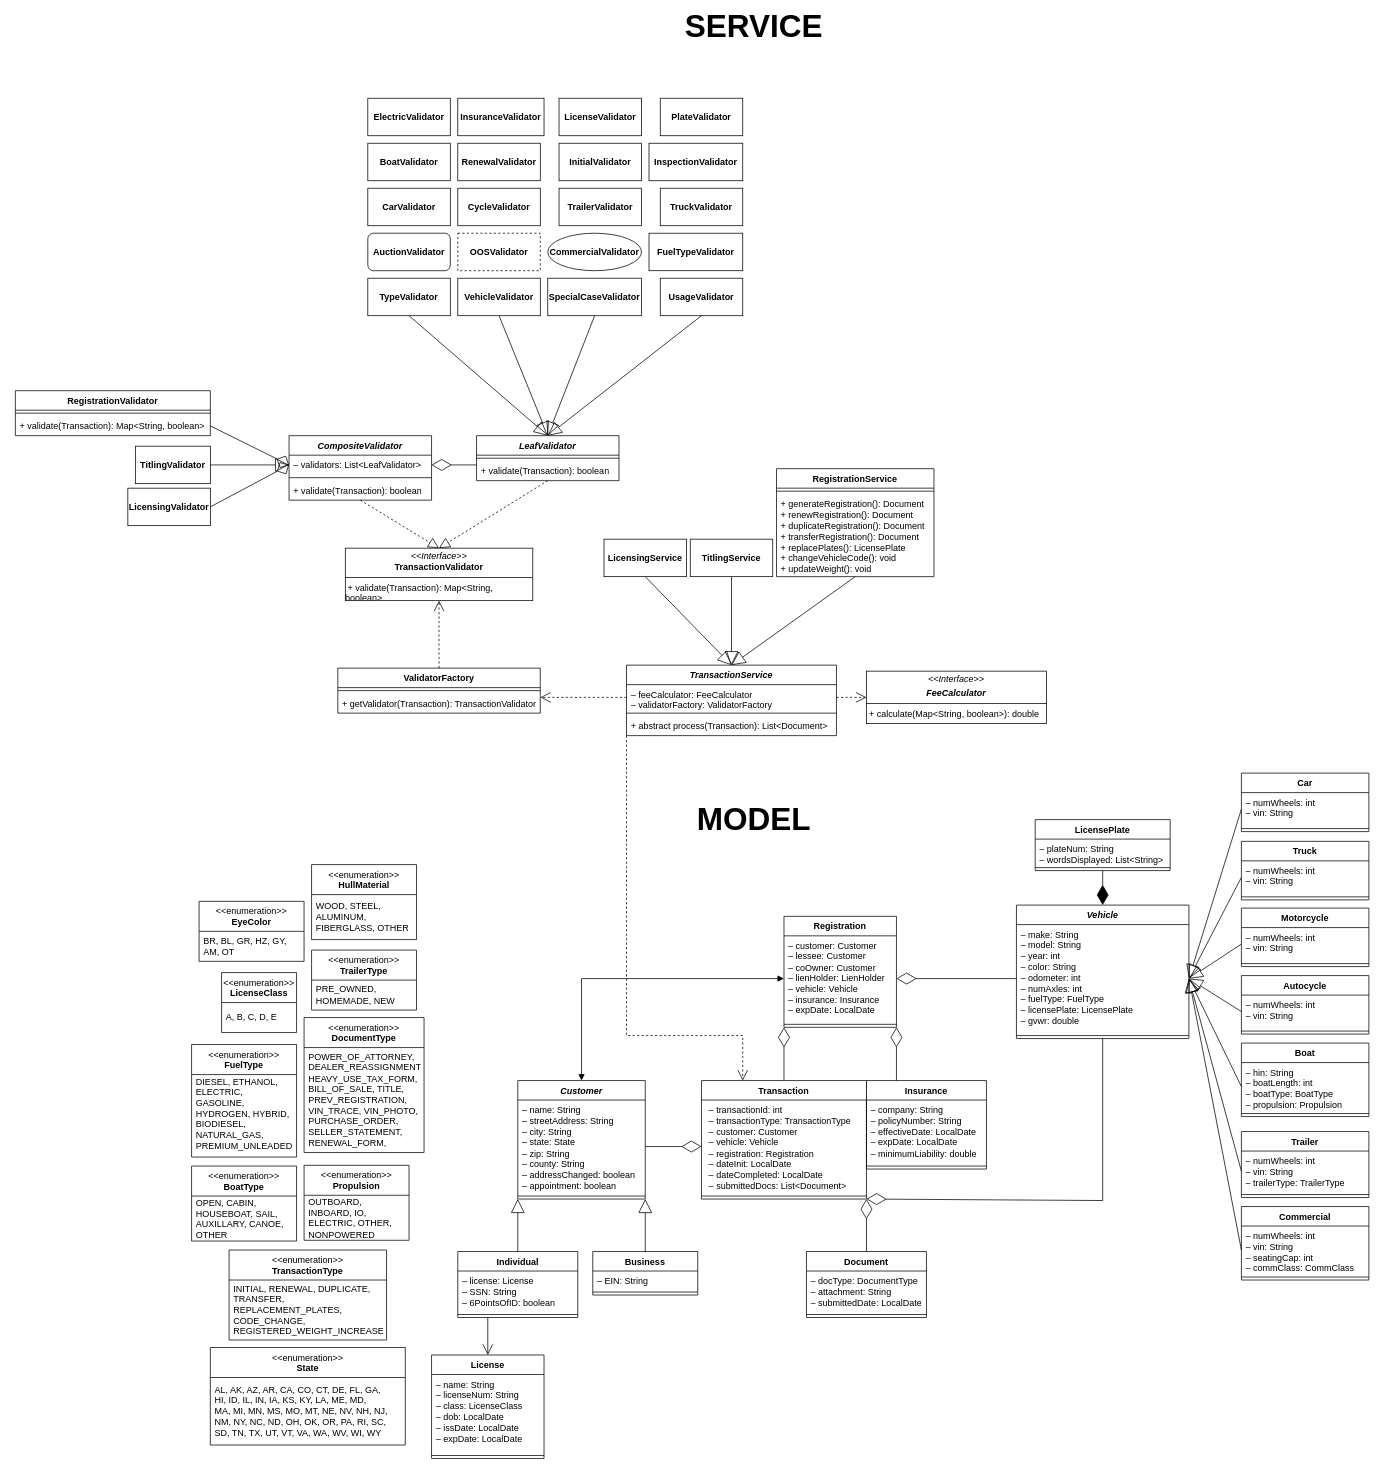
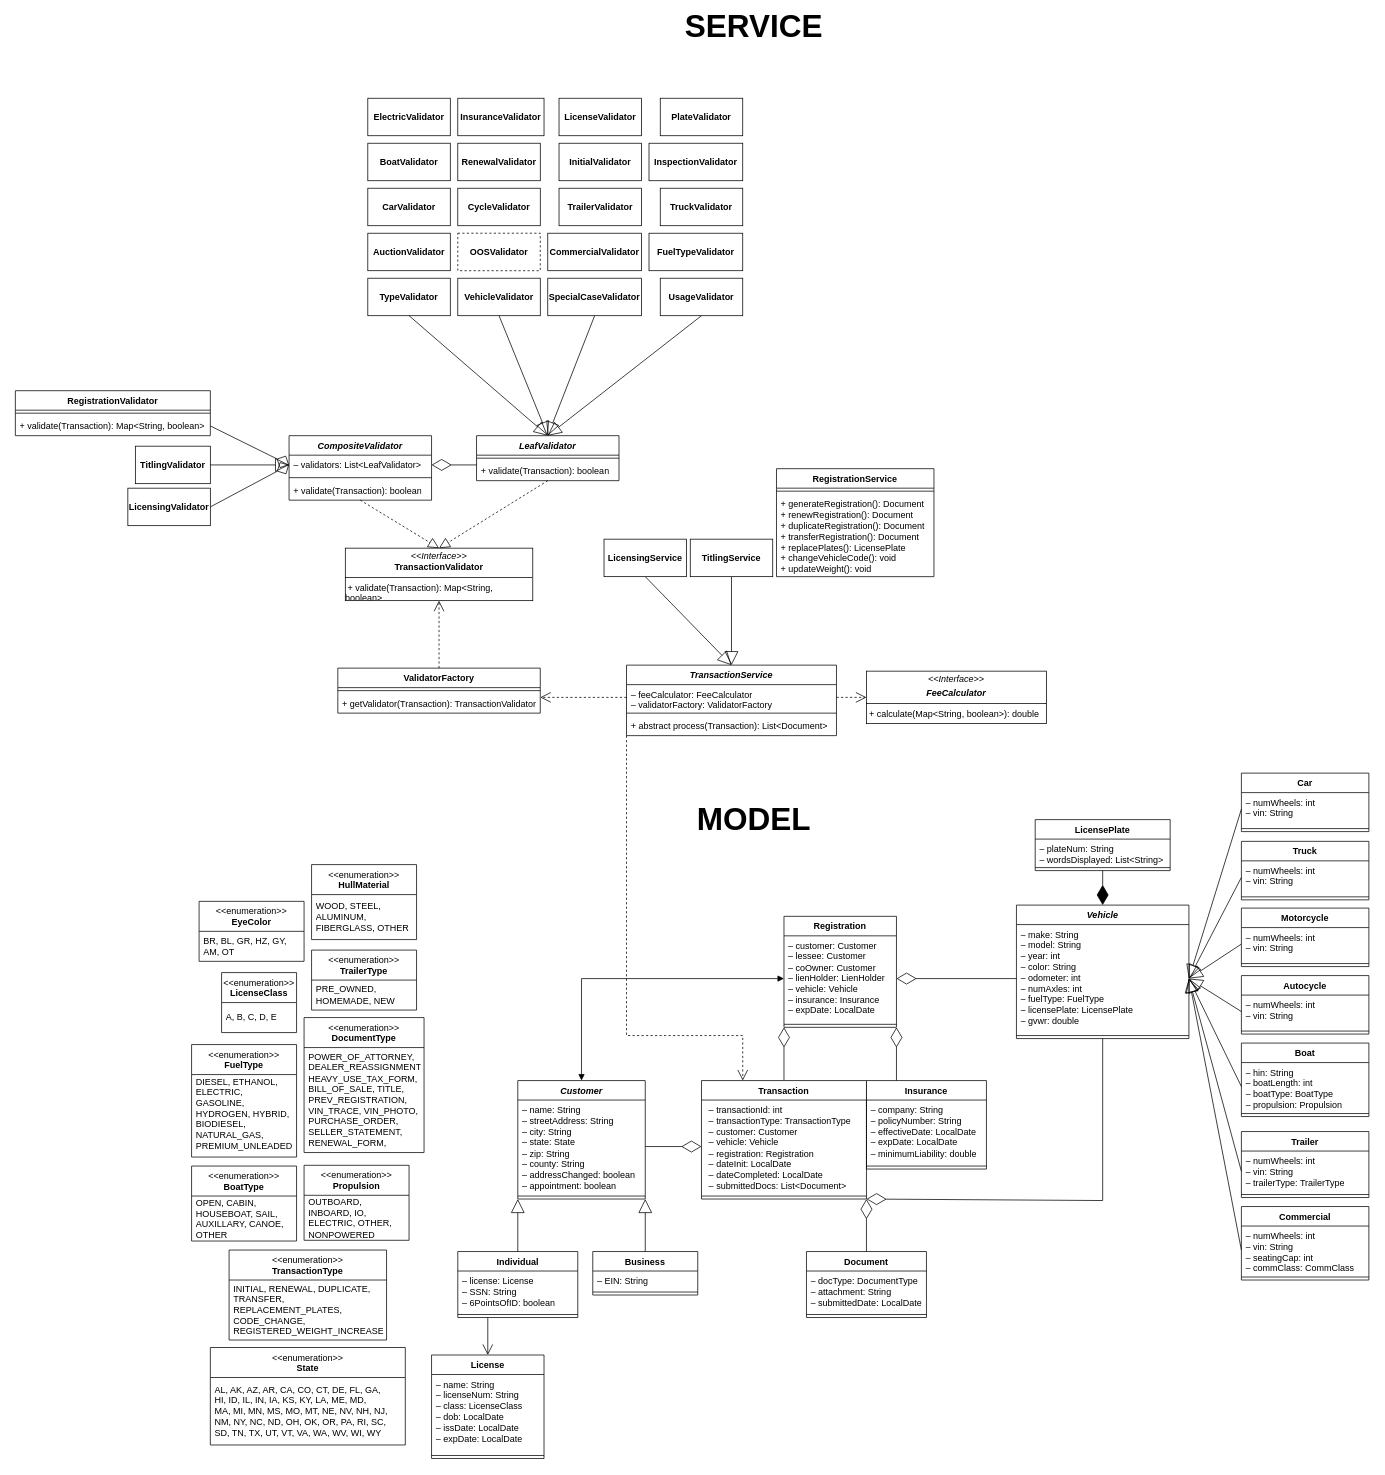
(409, 252) -> (409, 252)
(595, 252) -> (595, 252)
(798, 617) -> none
